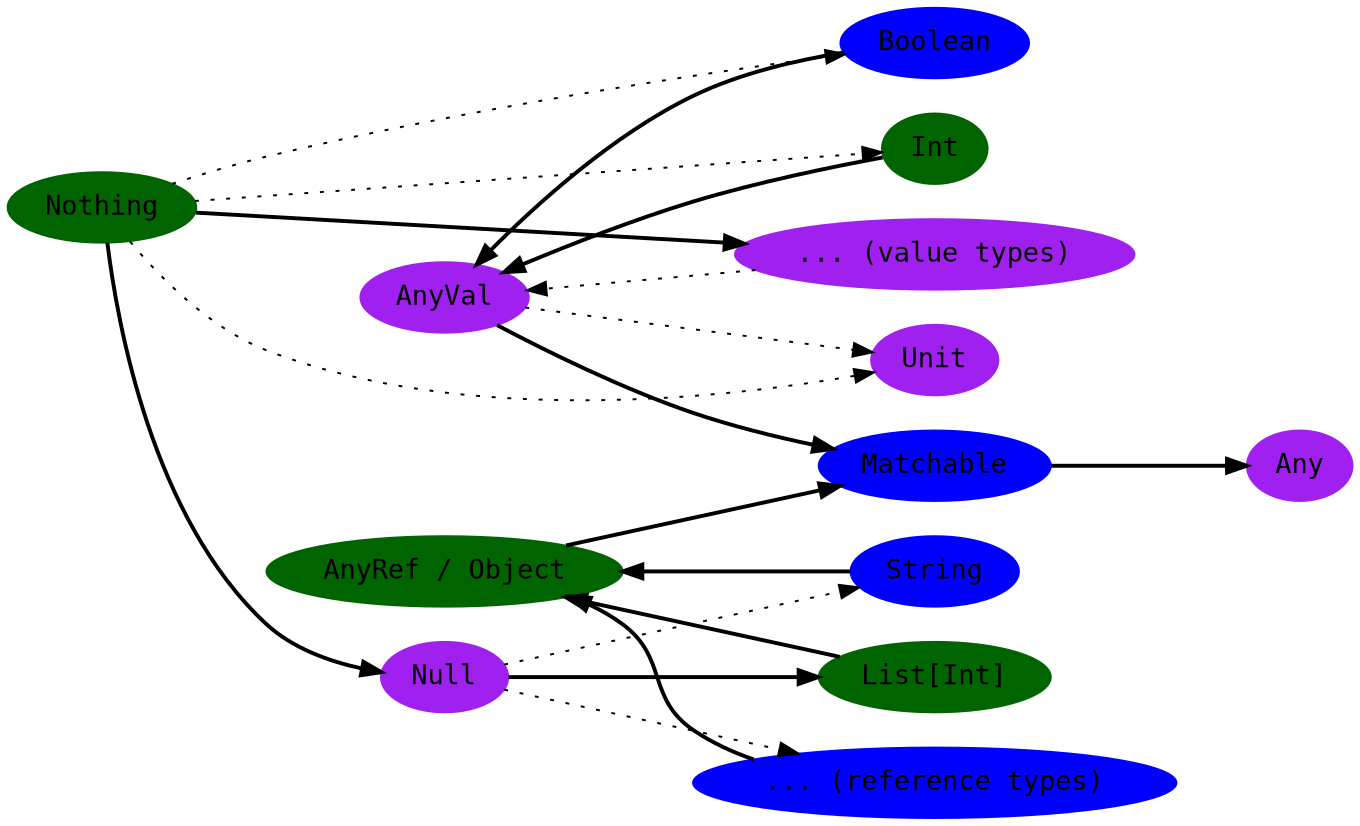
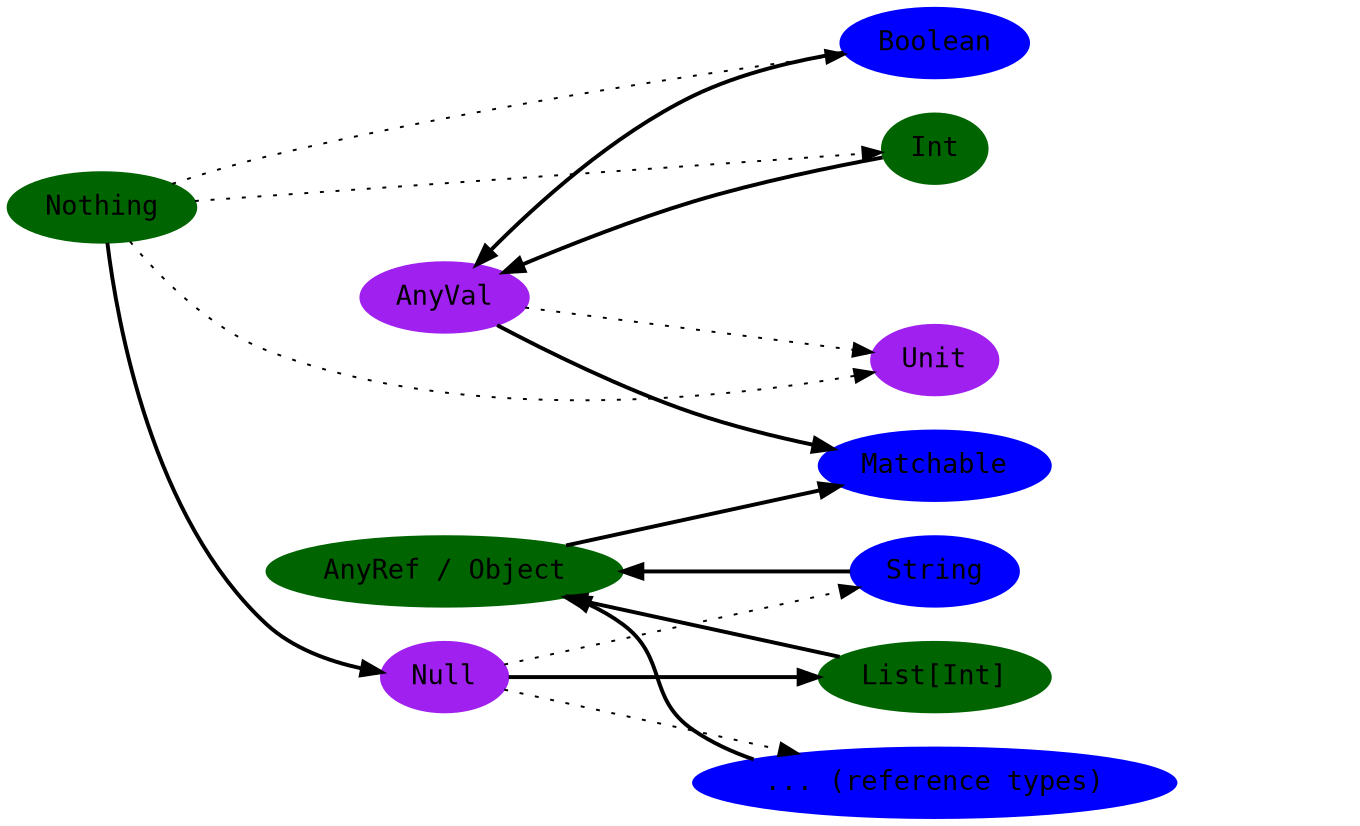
(935, 254) -> none
(1300, 466) -> none
